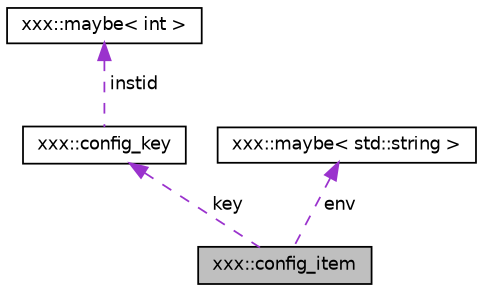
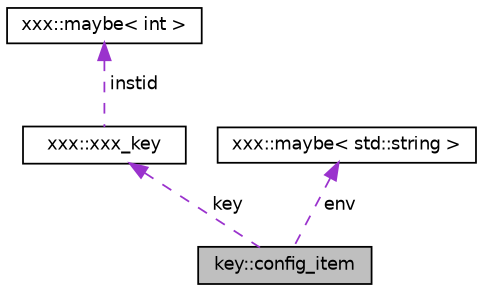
(104, 145) -> (104, 145)
(285, 265) -> (285, 265)
